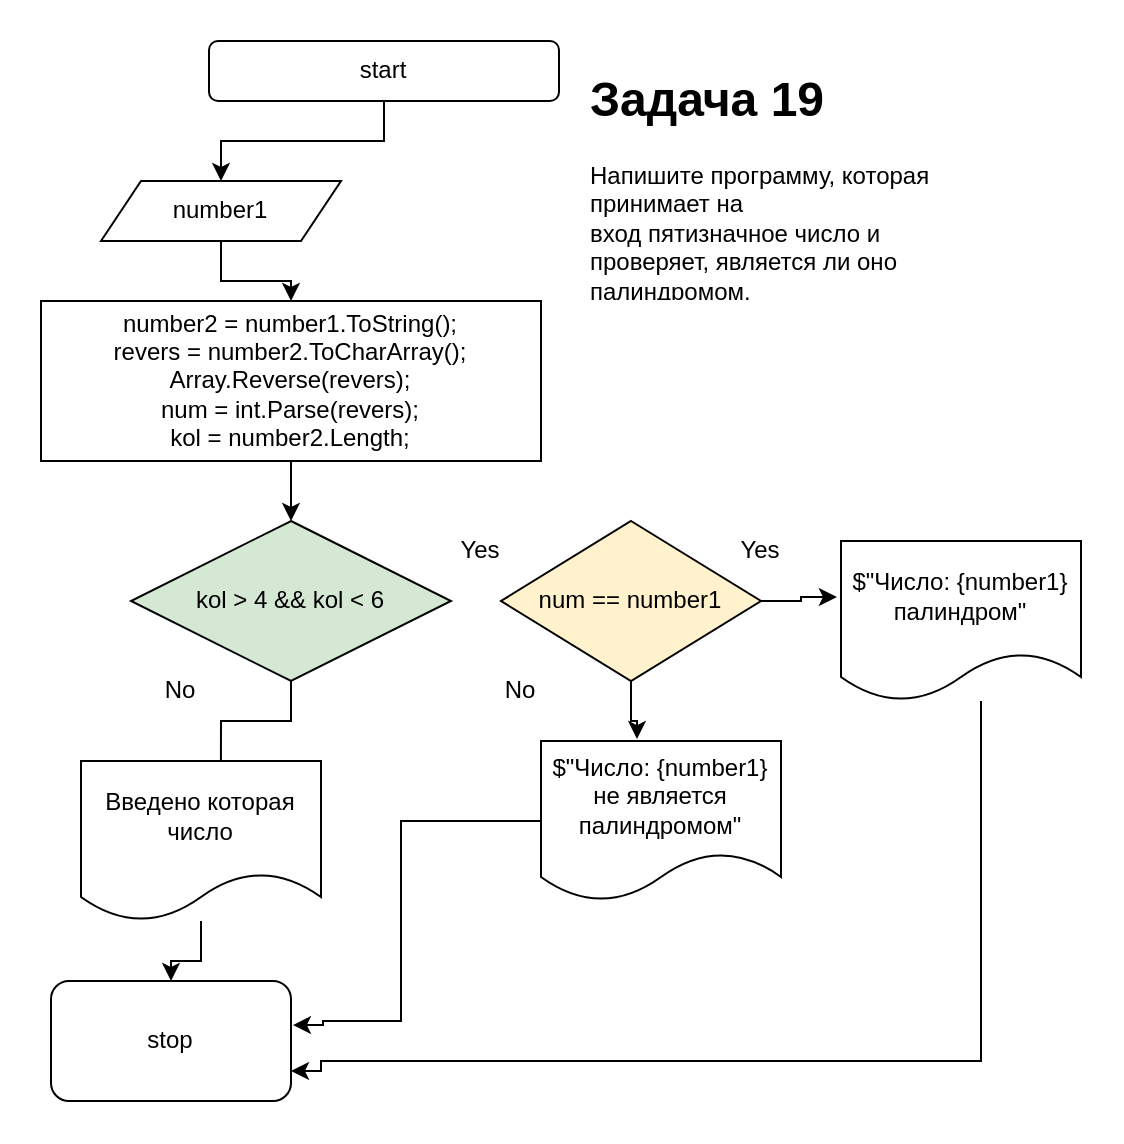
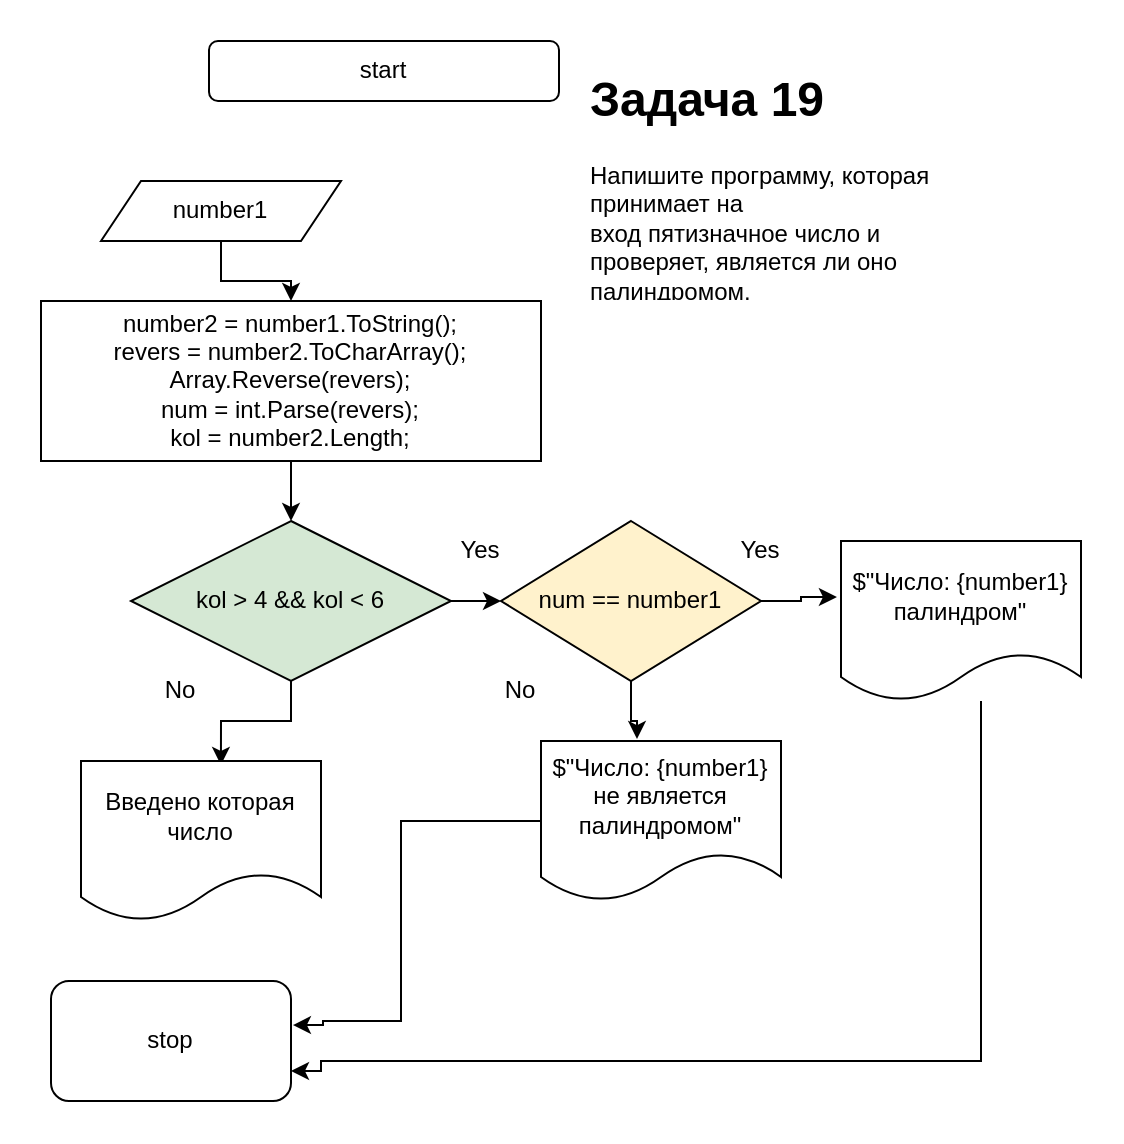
(309, 141) -> none
none -> (483, 601)
(221, 754) -> (221, 750)
(201, 959) -> none
